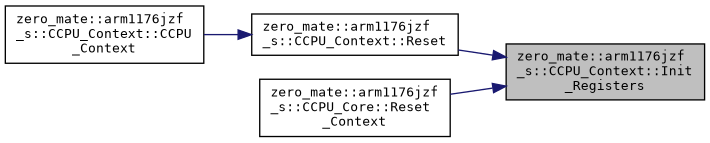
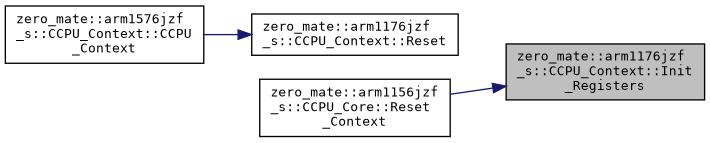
(105, 35) -> (105, 35)
(476, 53) -> none
(355, 108) -> (355, 108)
